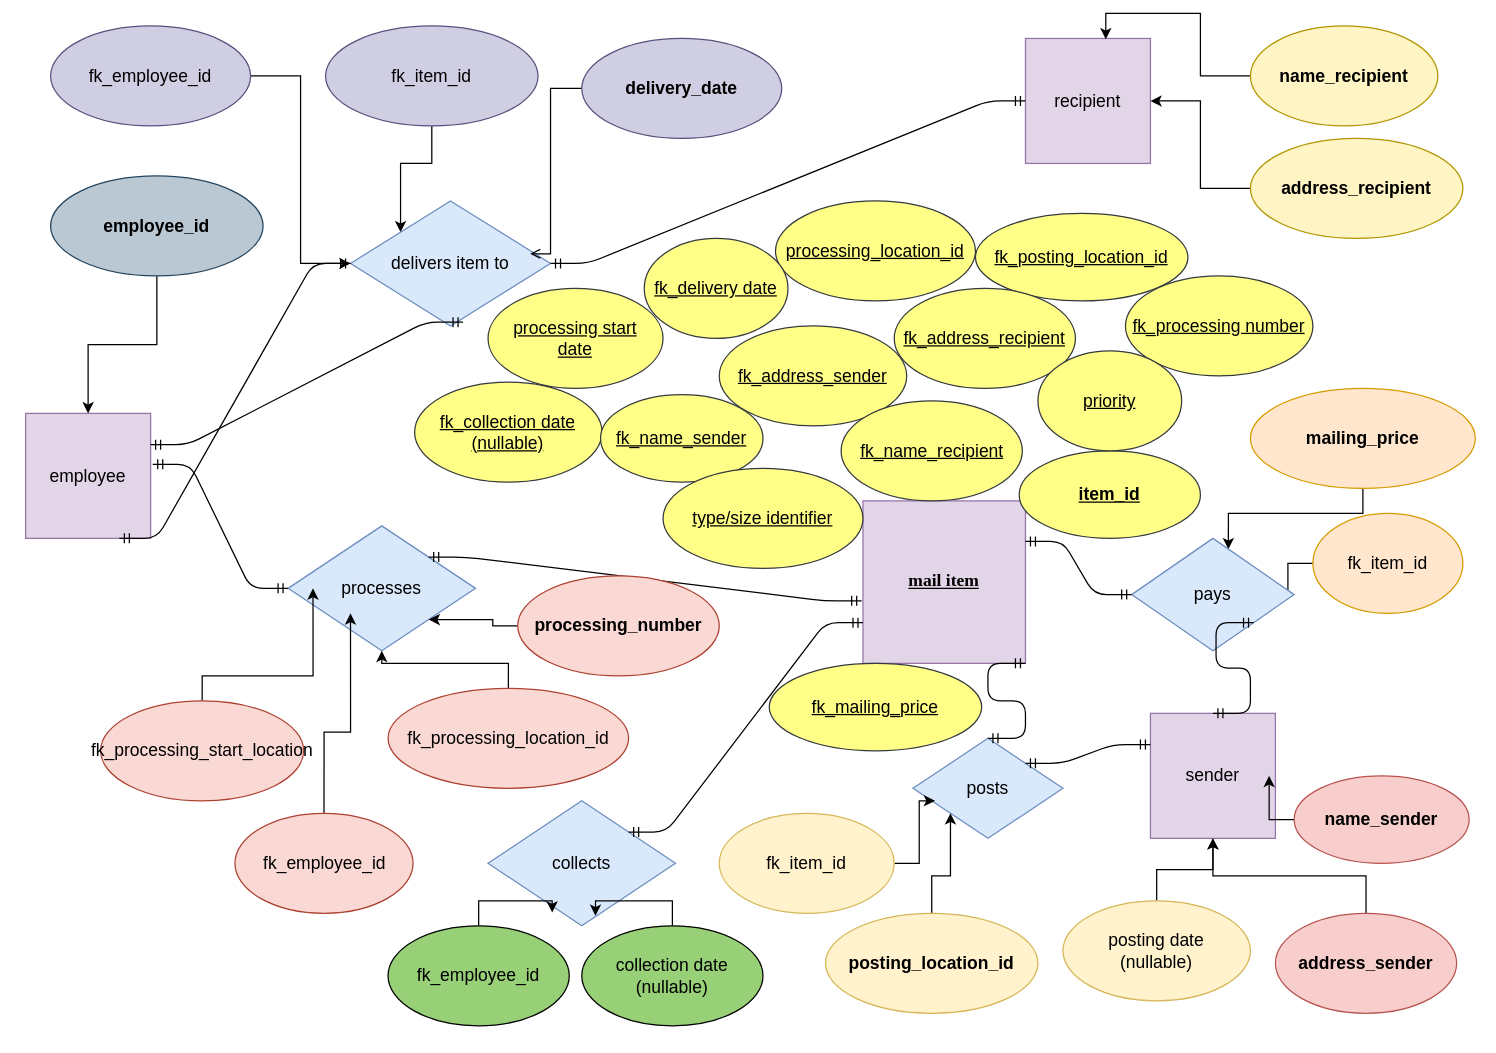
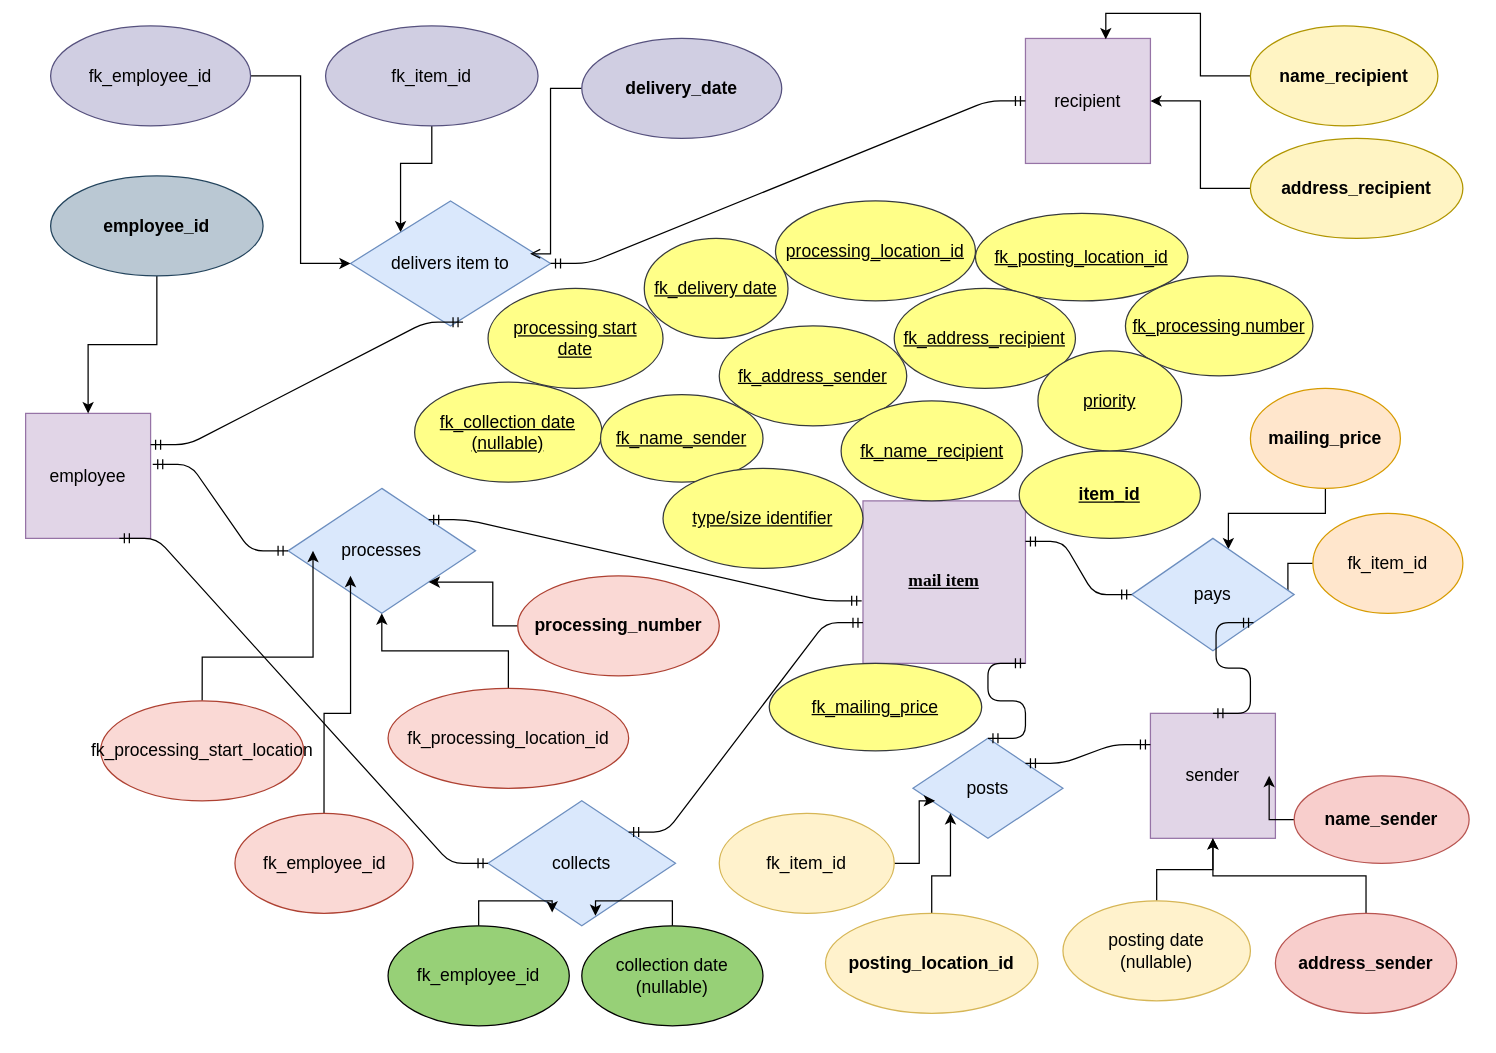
(267, 344) -> (312, 710)
(1363, 438) -> (1326, 438)
(382, 588) -> (382, 551)
